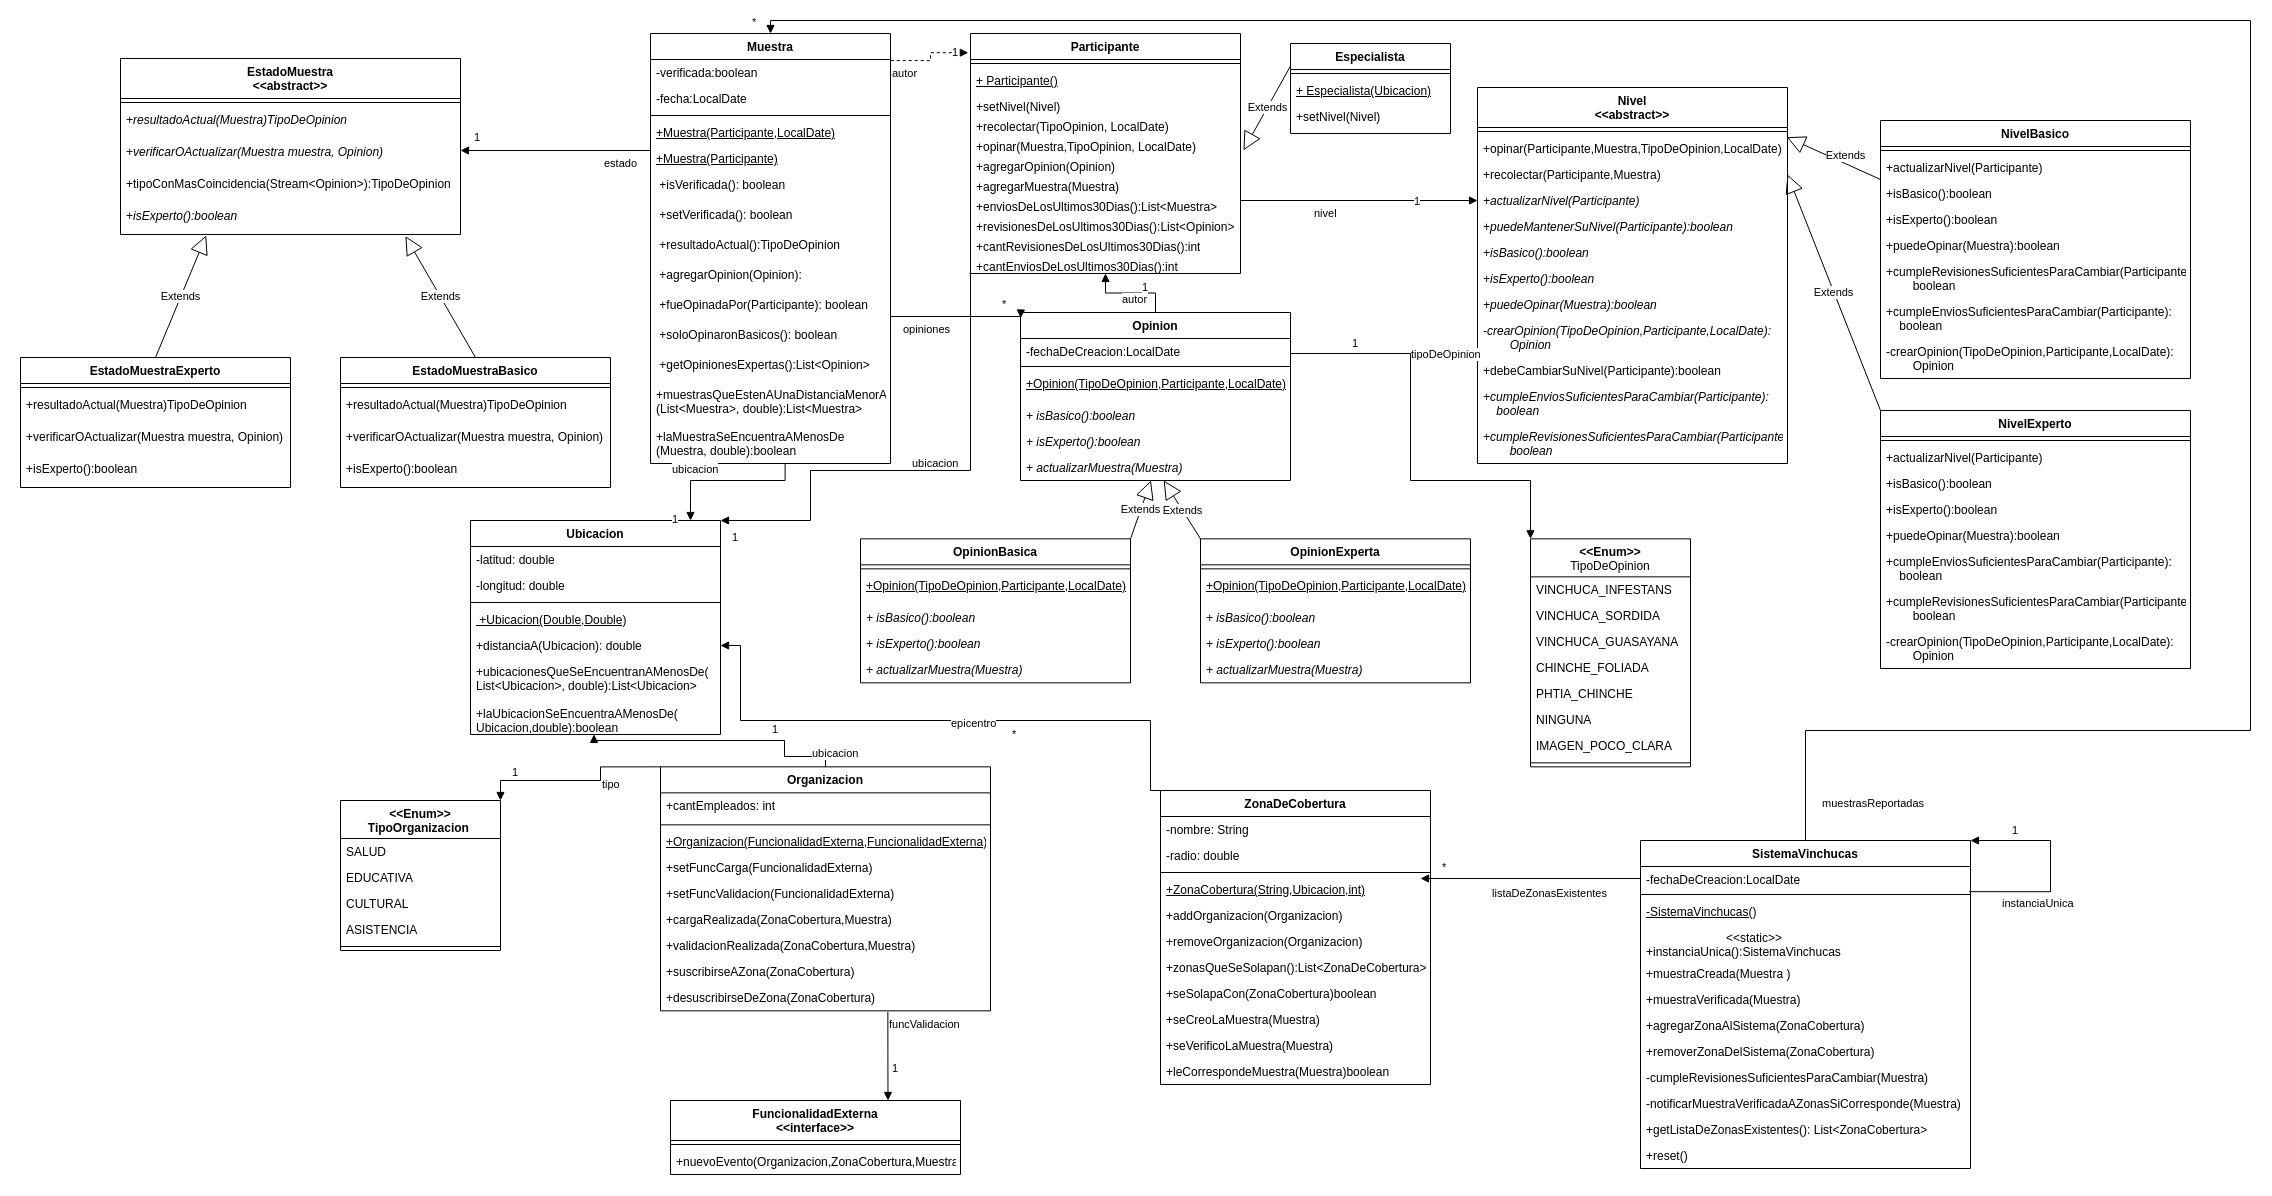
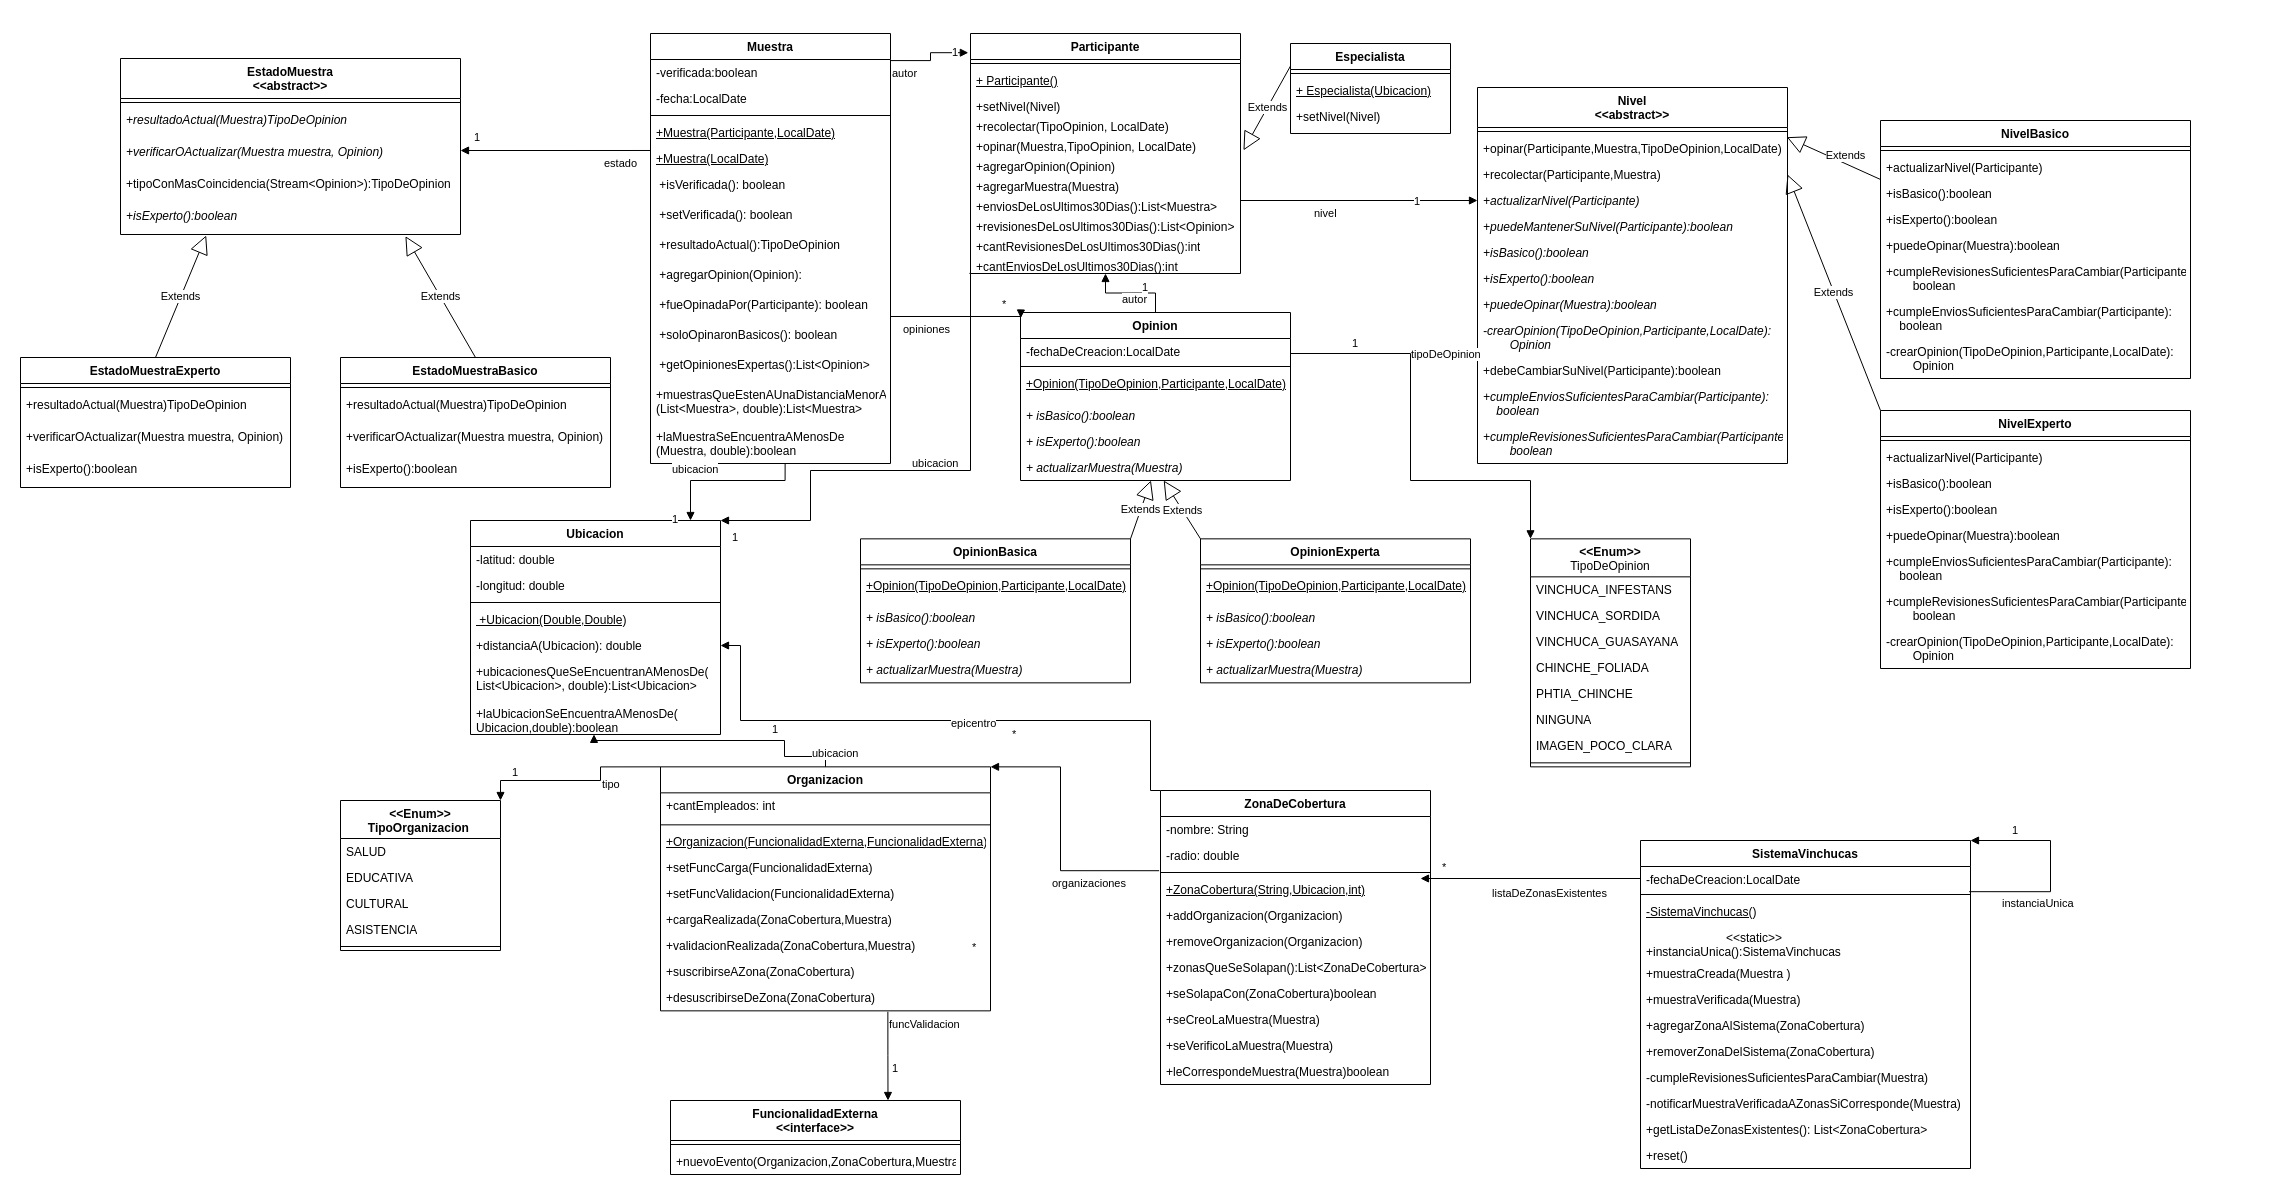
(2142, 21) -> none
(929, 61) -> (929, 61)
(727, 160) -> (719, 160)
none -> (1061, 837)
